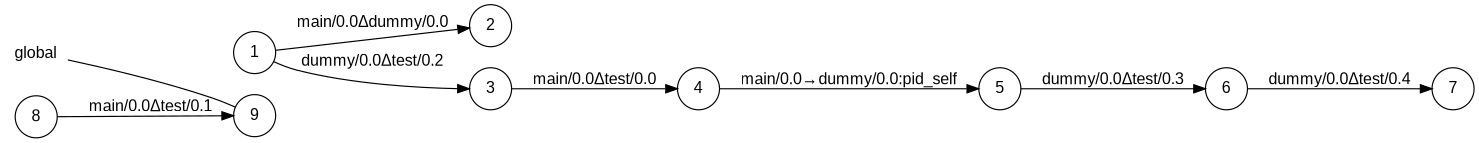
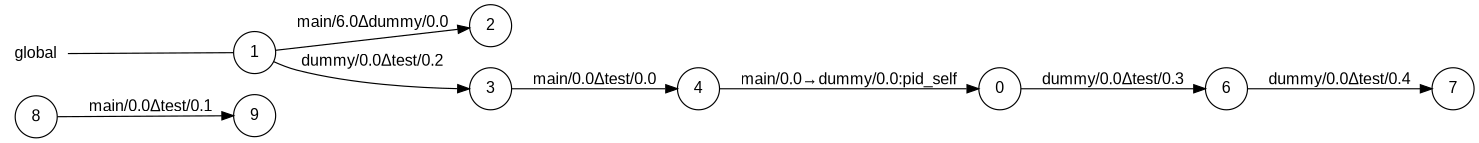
(373, 23) -> (373, 23)
(153, 80) -> (151, 53)
(1000, 89) -> (1000, 89)
